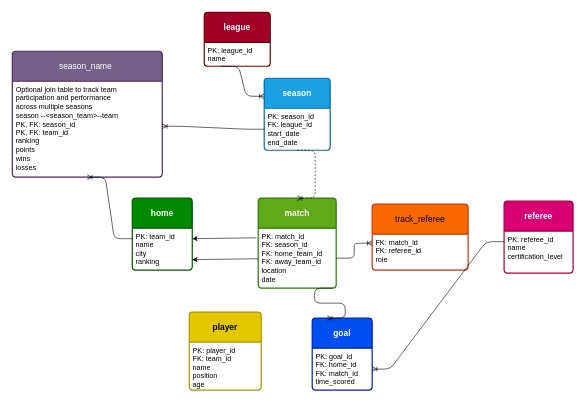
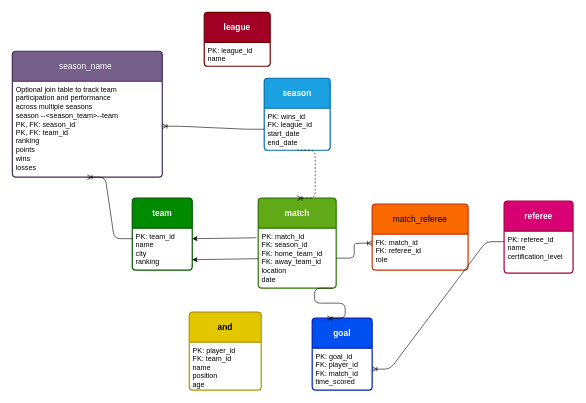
(245, 89) -> none
(291, 130) -> (290, 130)
(162, 213) -> (162, 213)
(420, 219) -> (420, 219)
(225, 327) -> (225, 327)
(337, 370) -> (338, 370)
